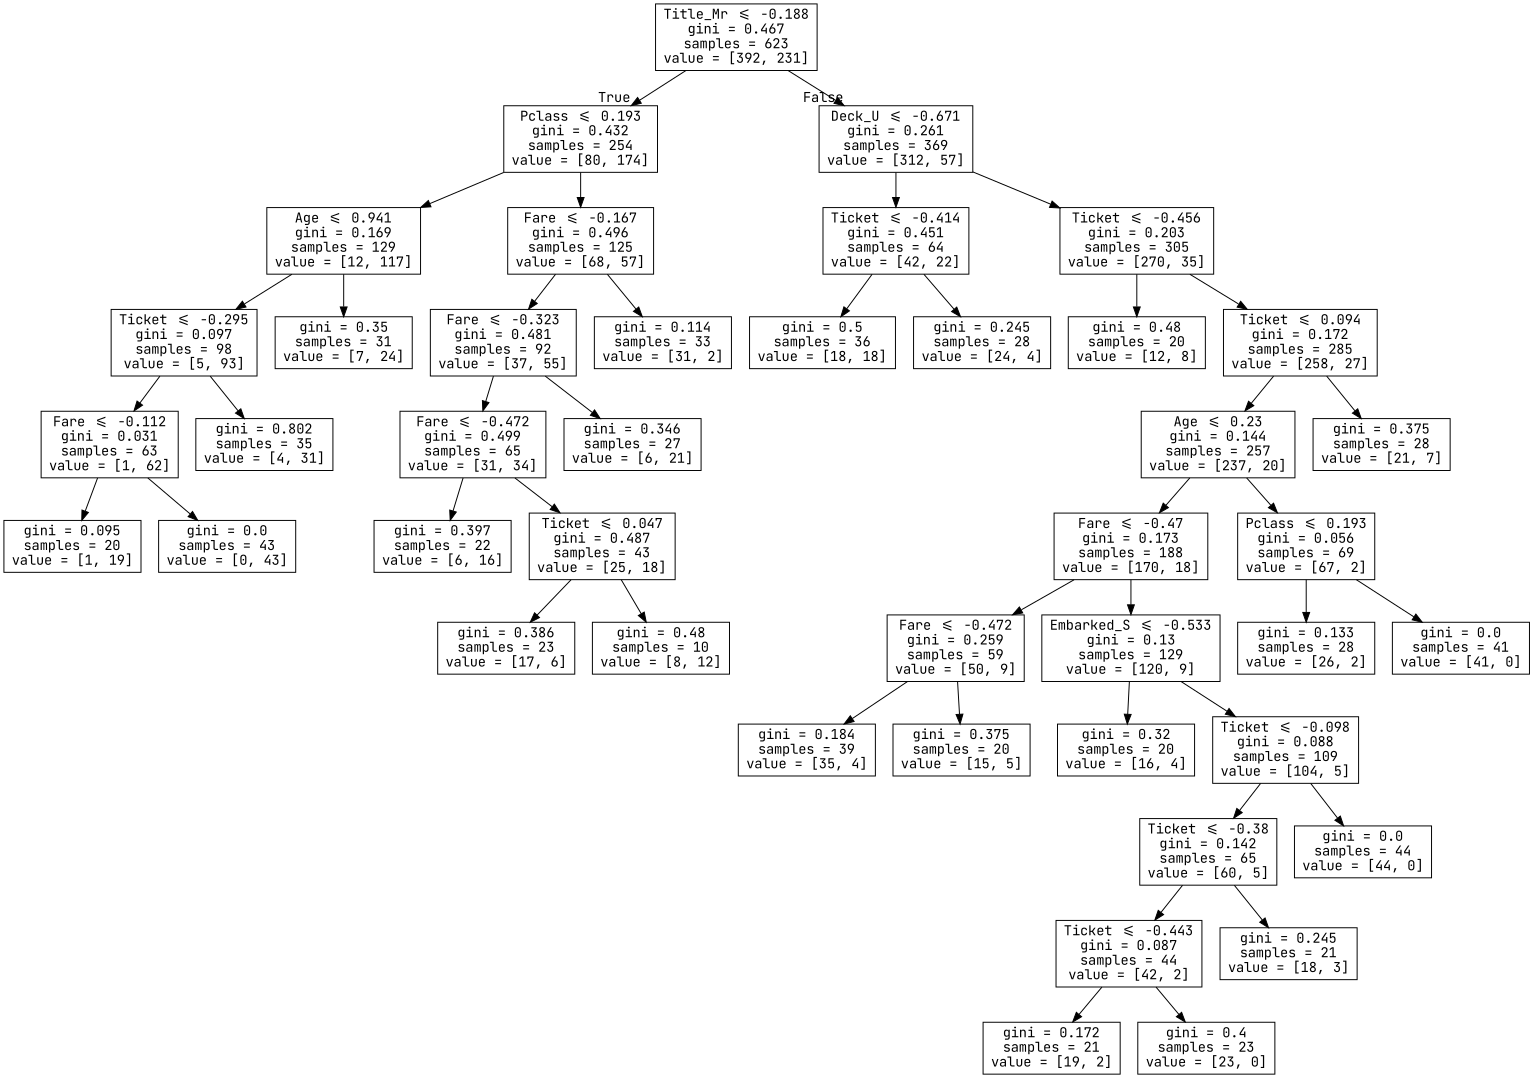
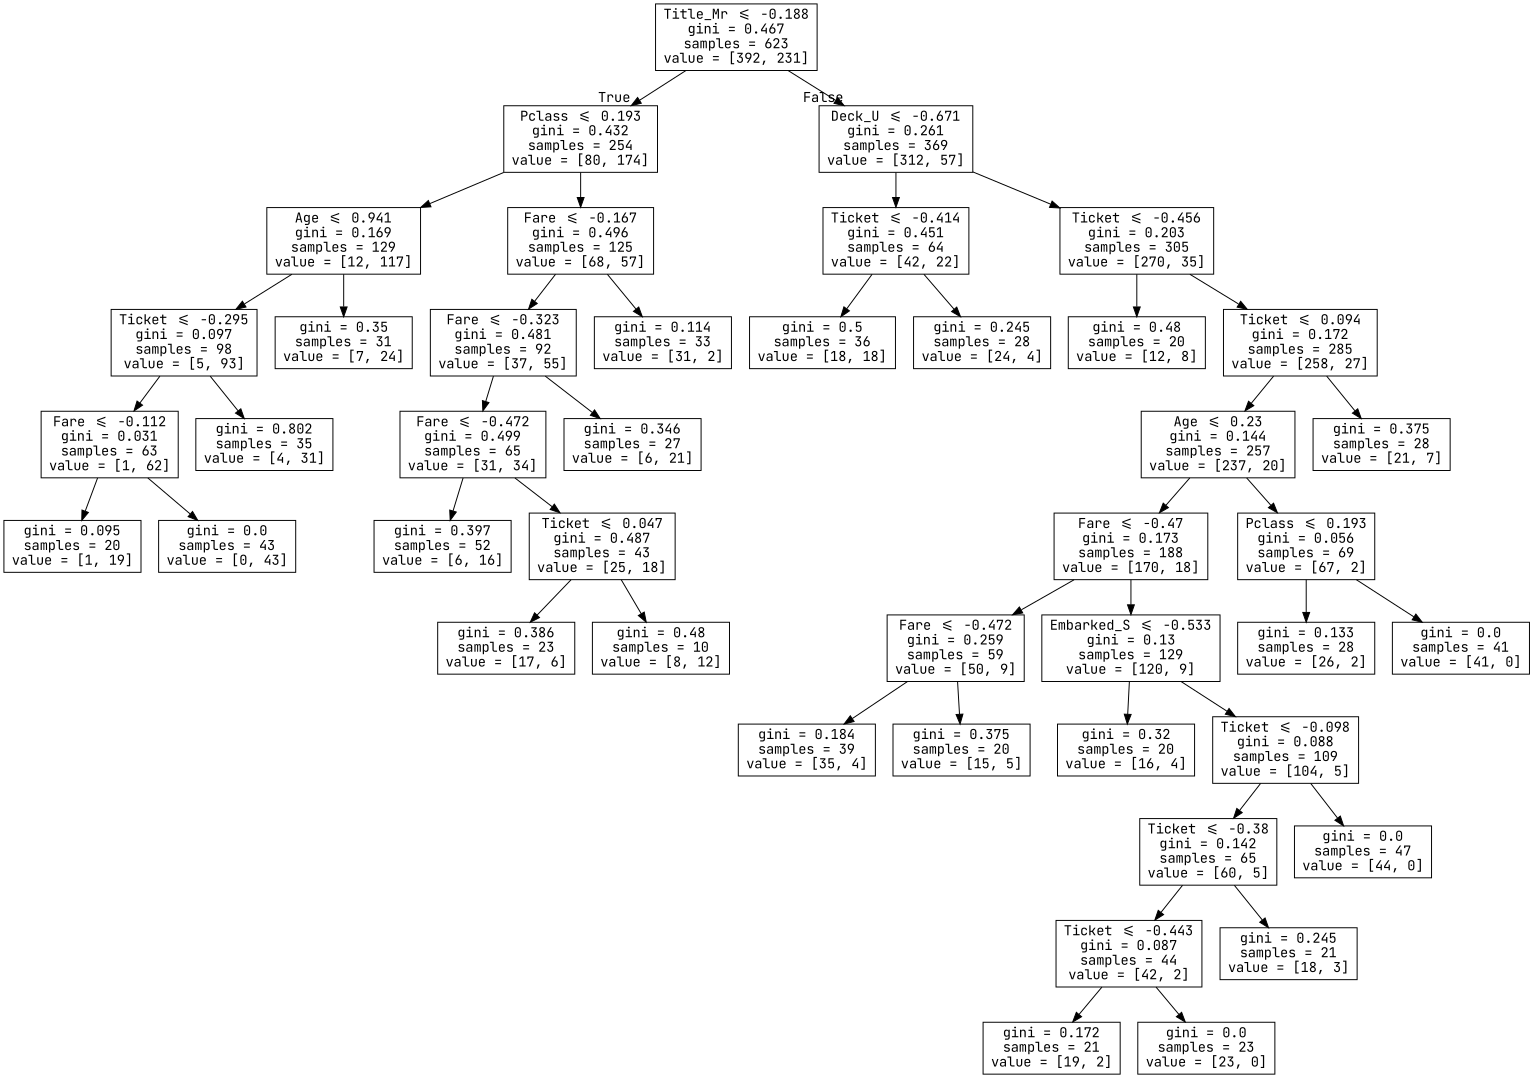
(443, 546) -> (443, 546)
(1363, 852) -> (1363, 852)
(1206, 1048) -> (1206, 1048)
